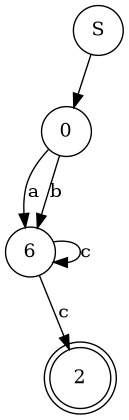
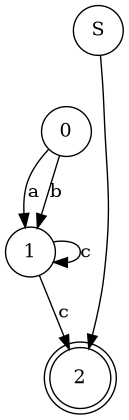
(85, 74) -> (108, 196)
(30, 252) -> (30, 252)
